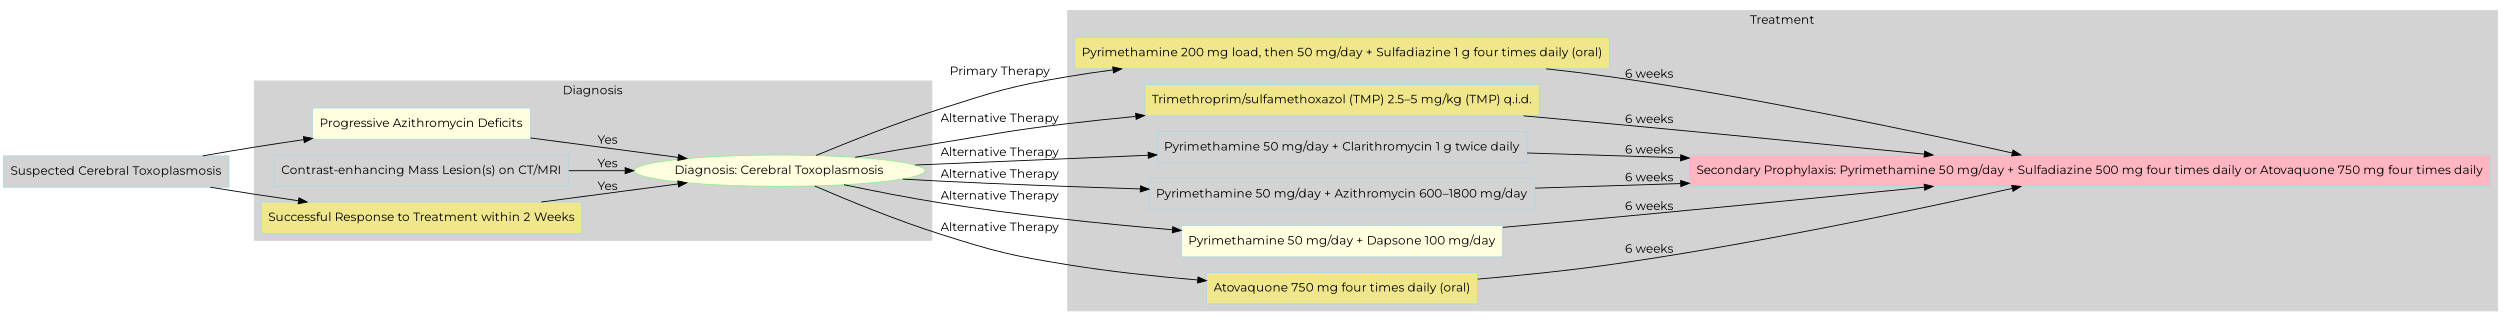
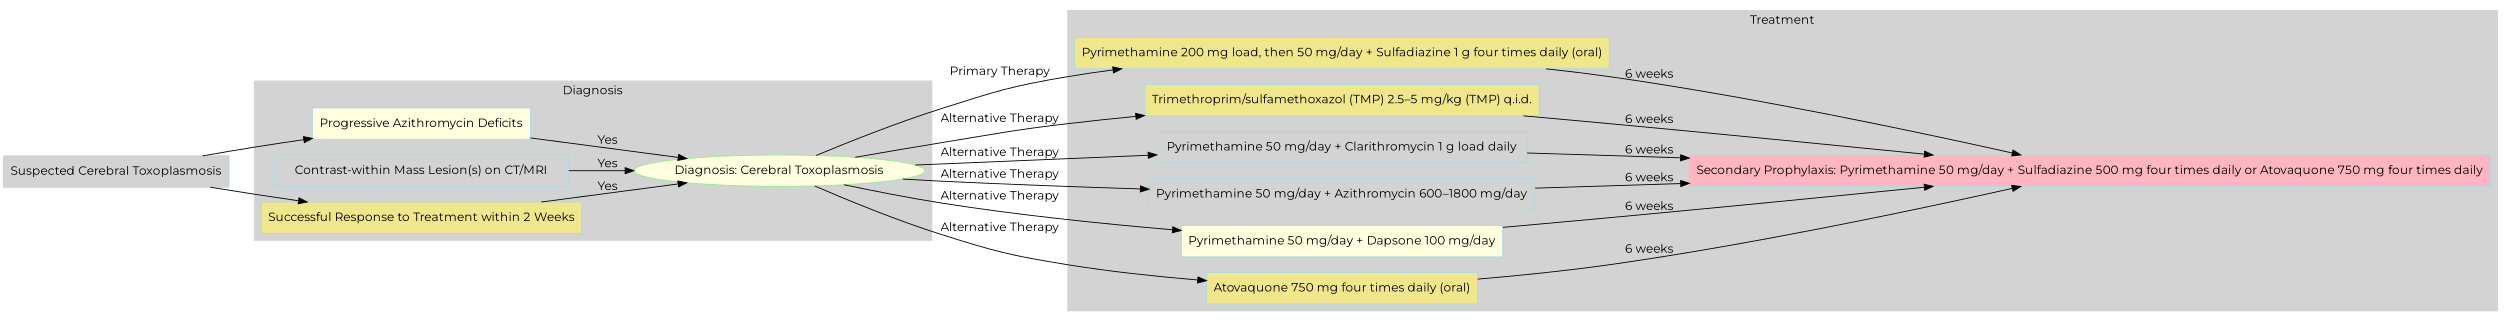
(1342, 147) -> (1342, 147)
(421, 171) -> (421, 171)
